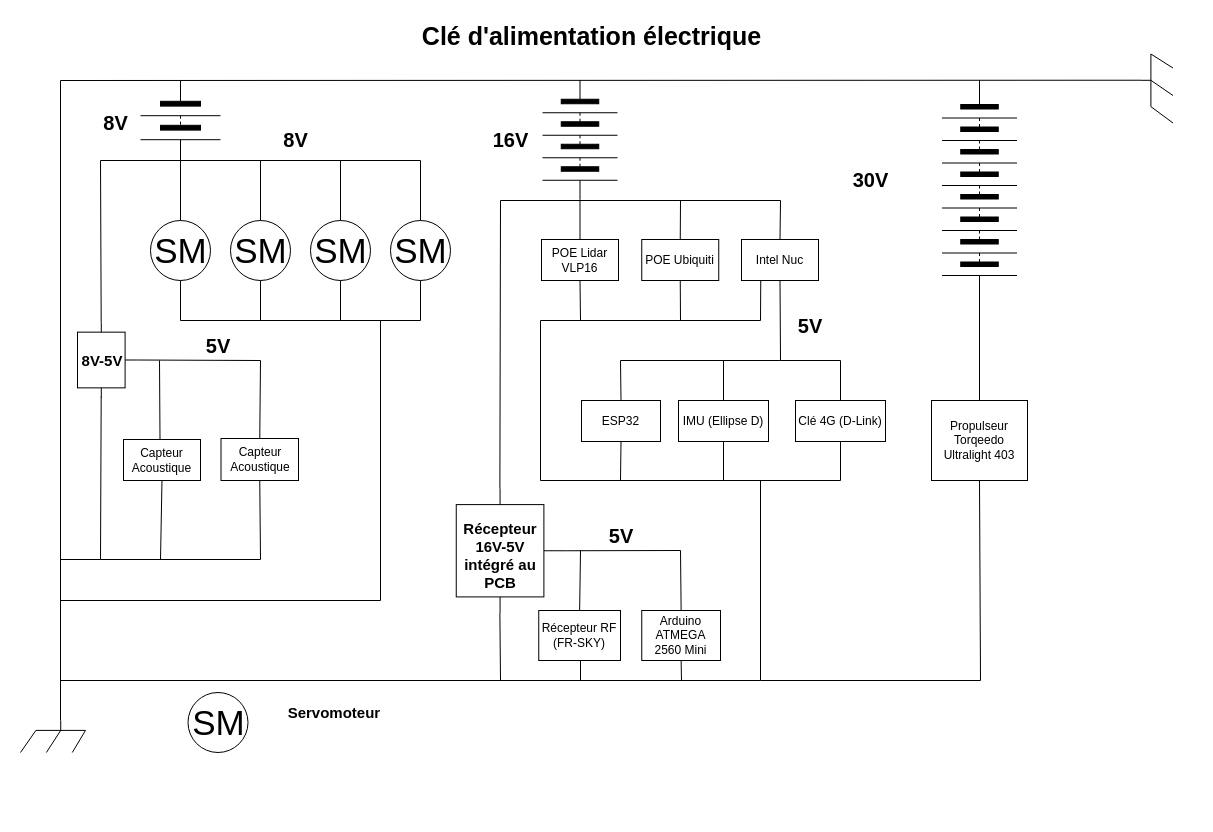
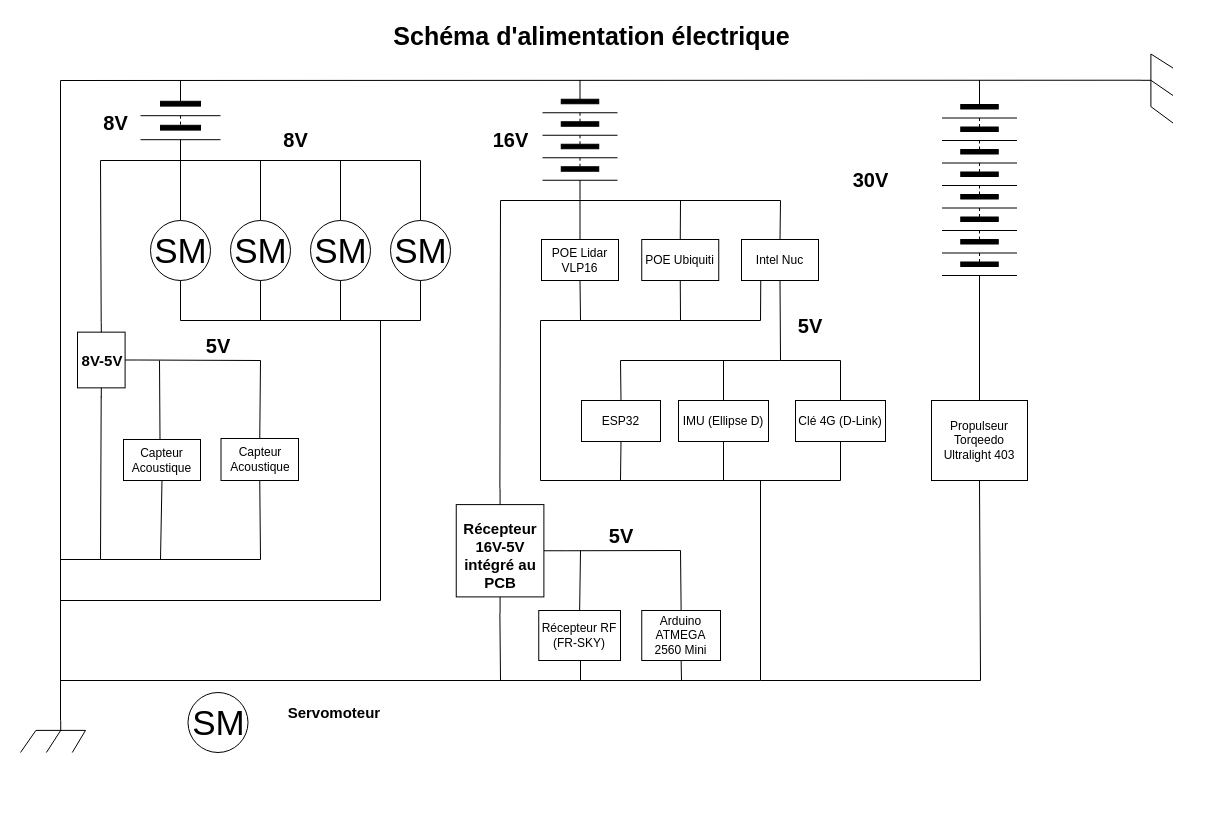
(596, 36) -> (596, 36)
